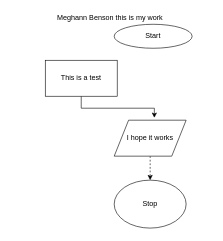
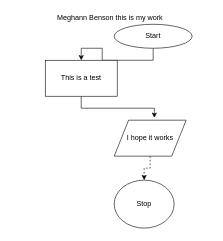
none -> (81, 50)
(150, 204) -> (144, 204)
